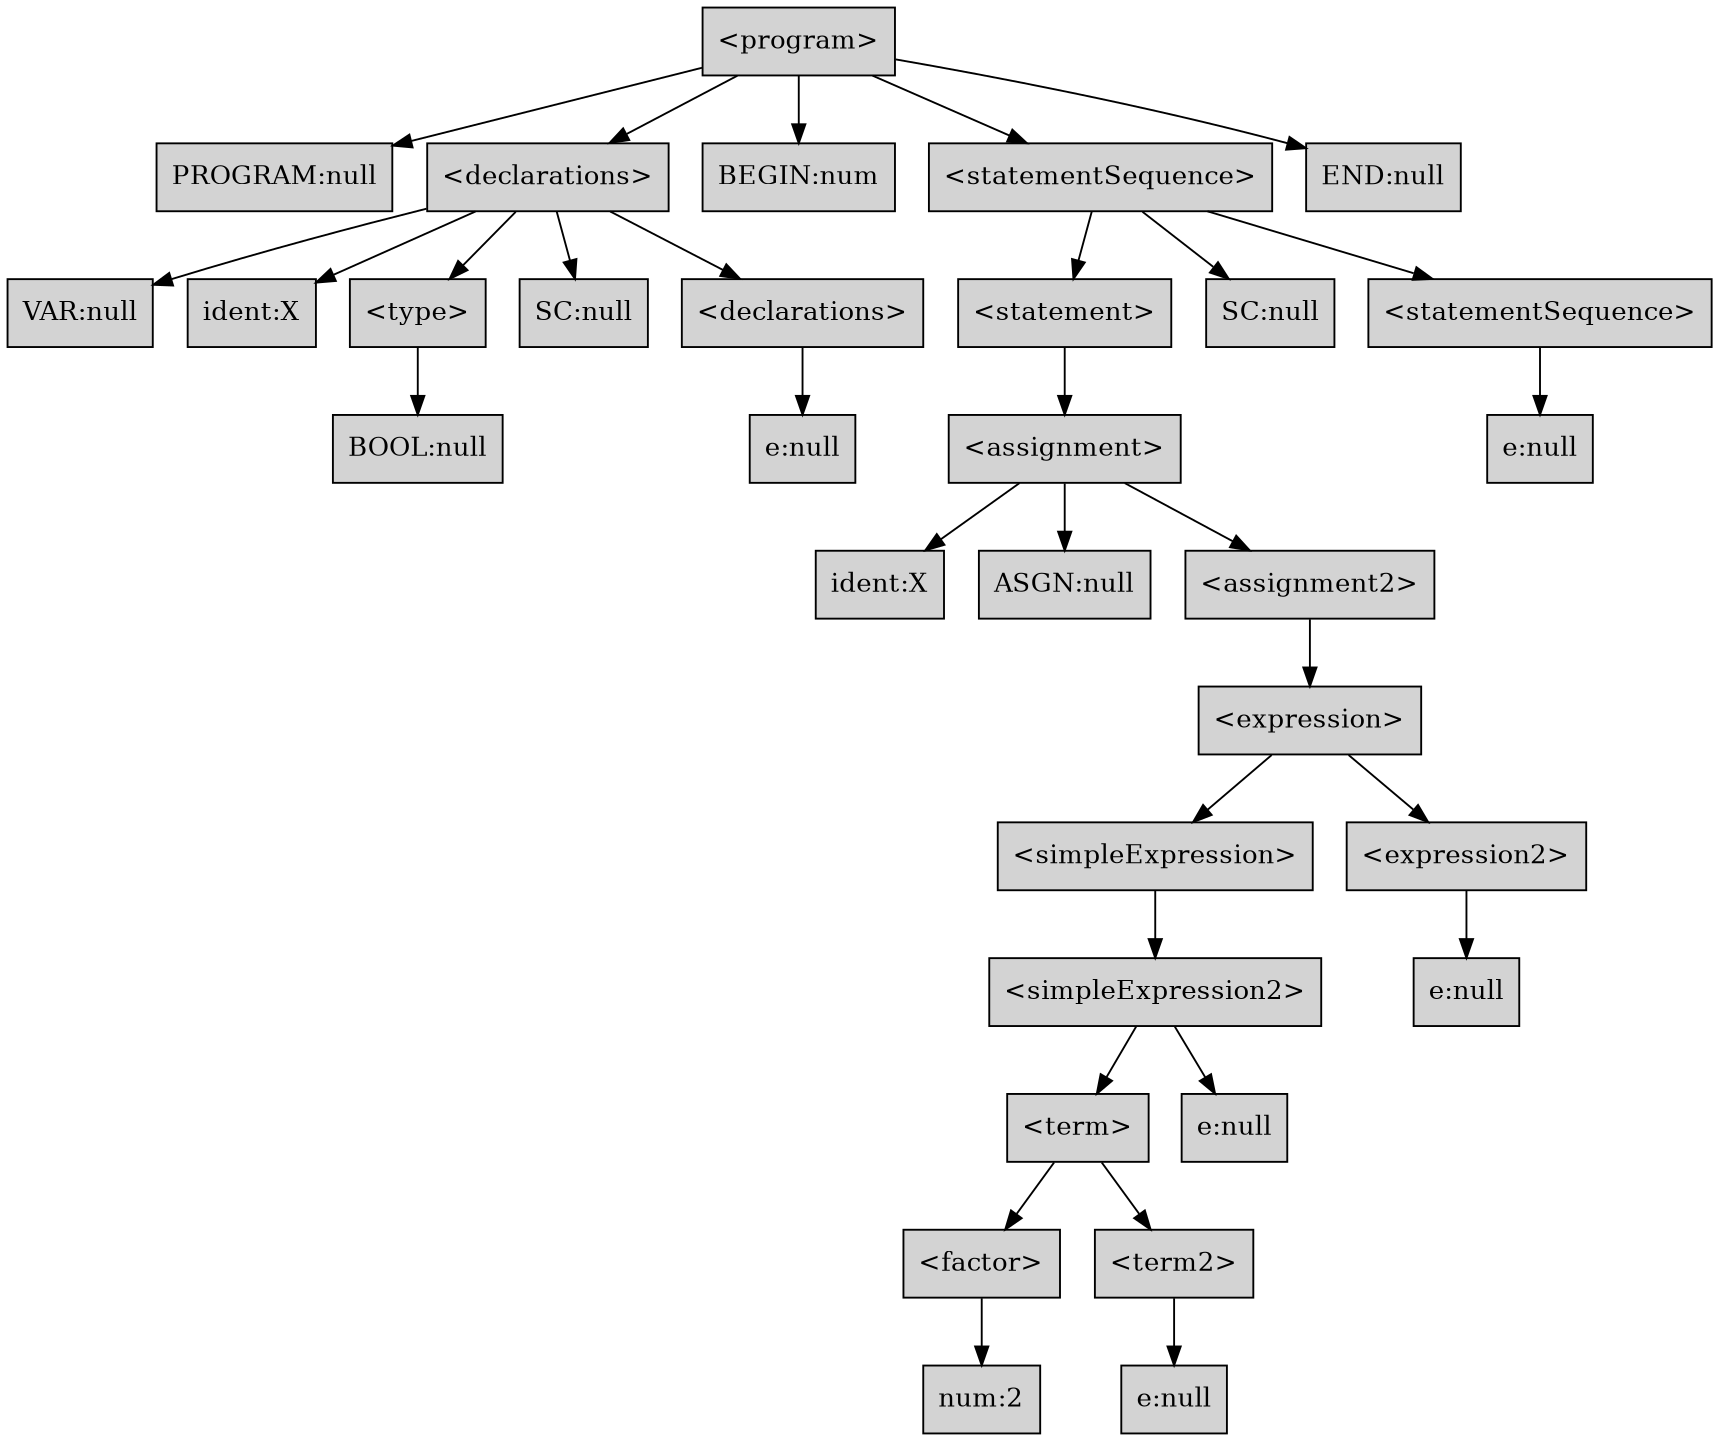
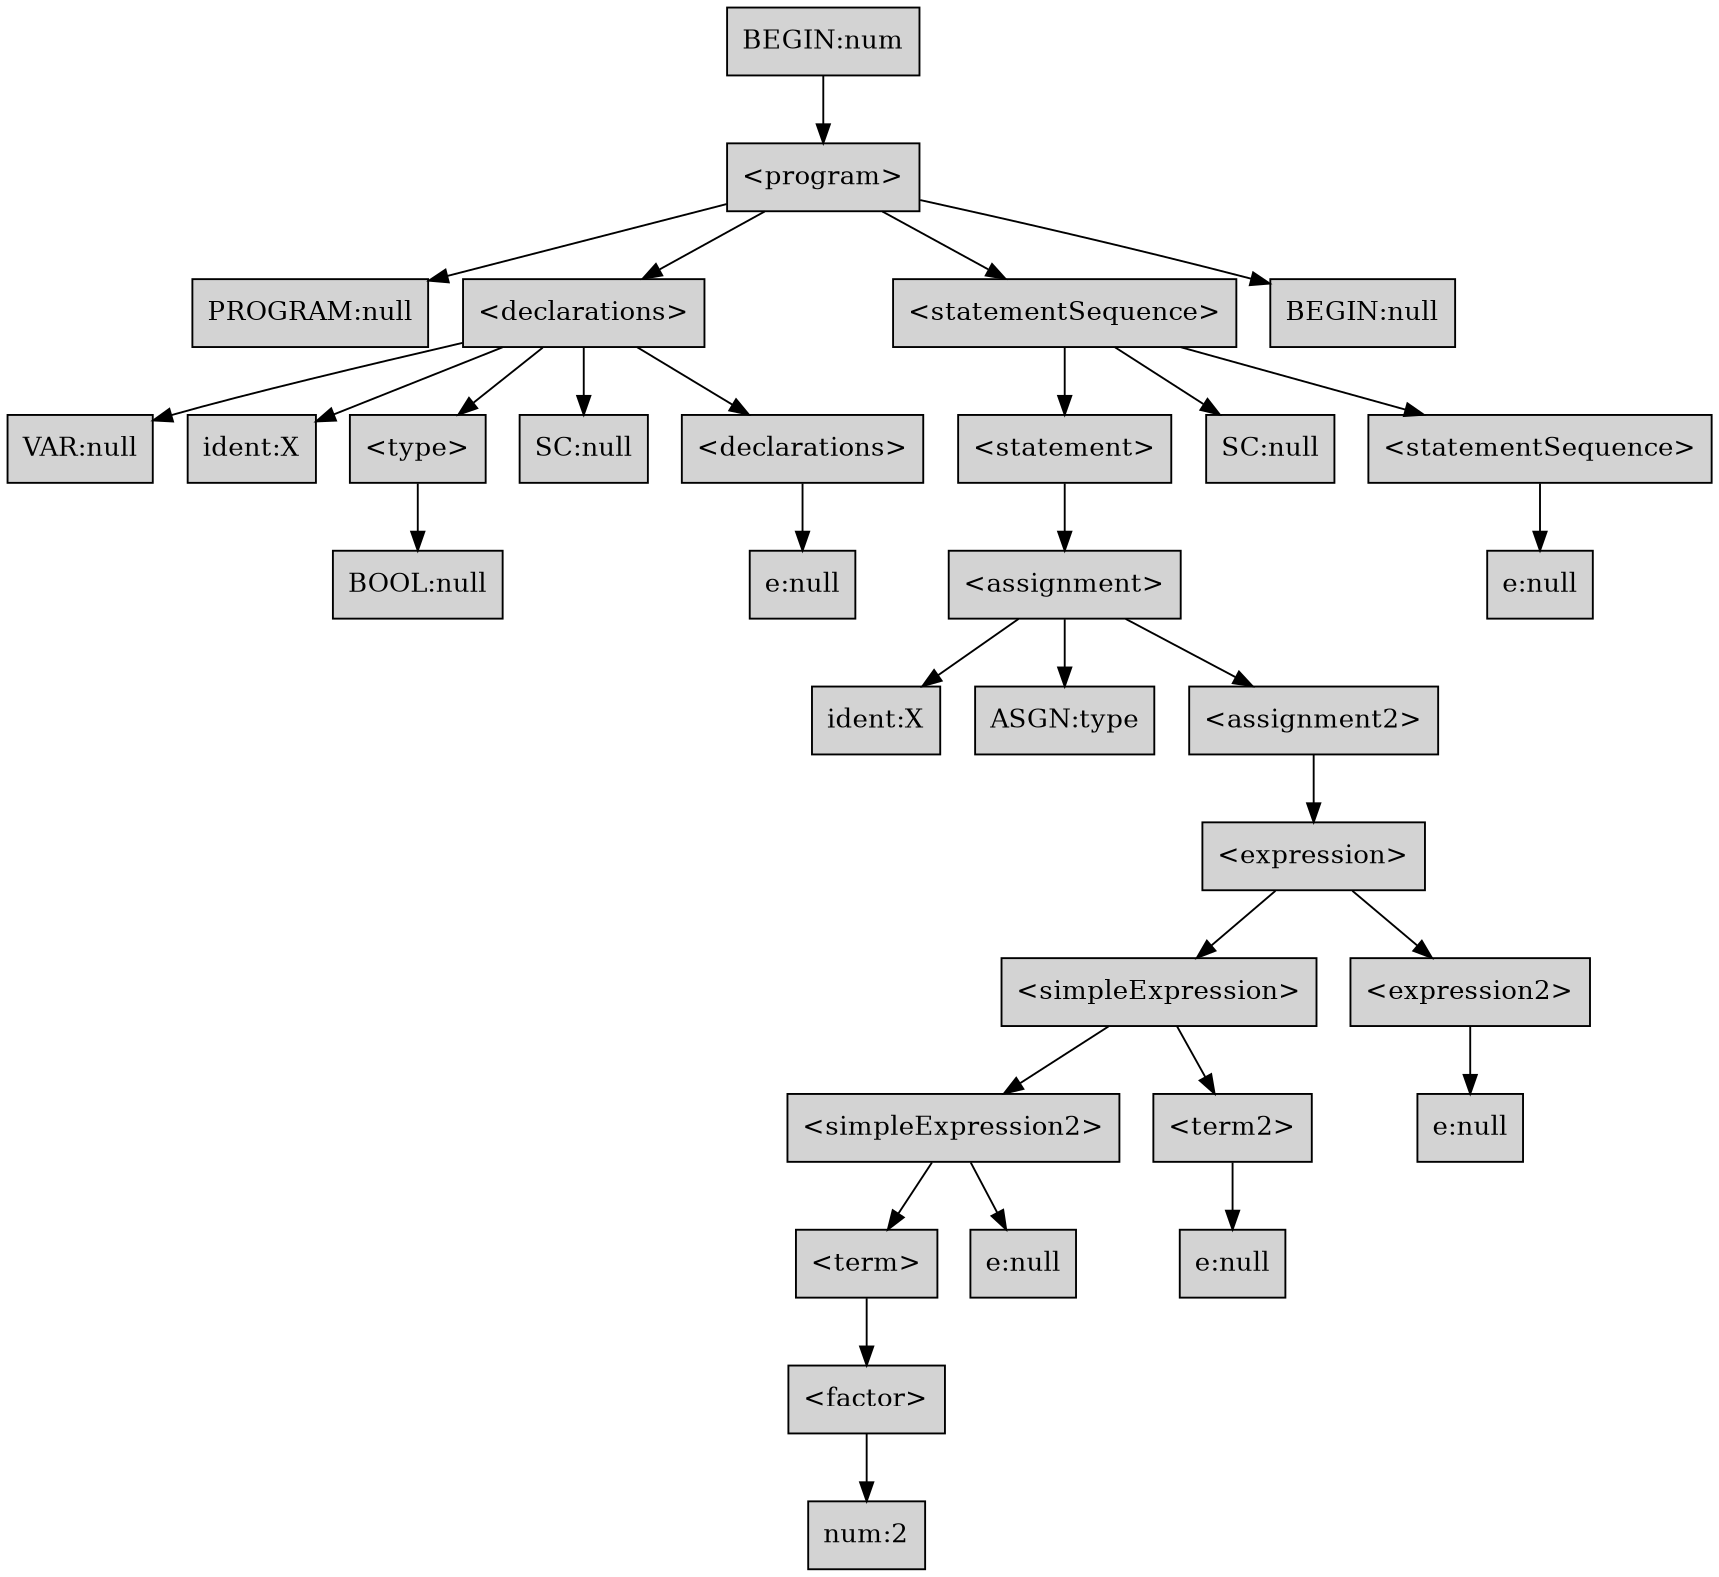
(799, 100) -> (823, 100)
(1383, 177) -> (1363, 313)
(1065, 585) -> (1065, 720)
(1120, 1188) -> (1191, 1052)
